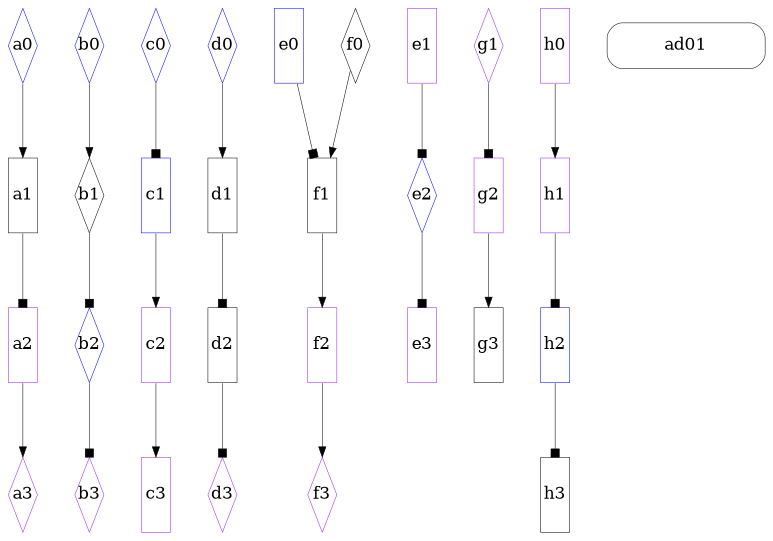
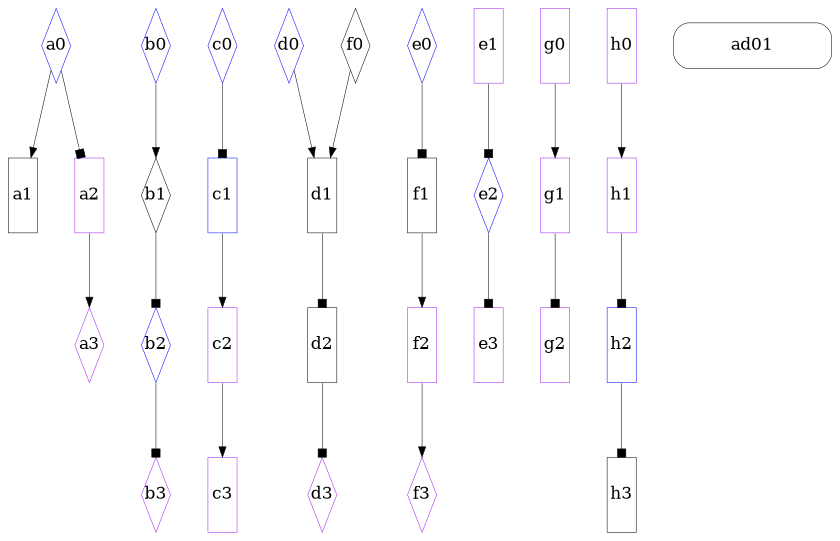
(289, 46) -> (422, 46)
(489, 46) -> (555, 195)
none -> (555, 46)
(342, 109) -> (342, 109)
(23, 265) -> (70, 109)
(489, 345) -> none
